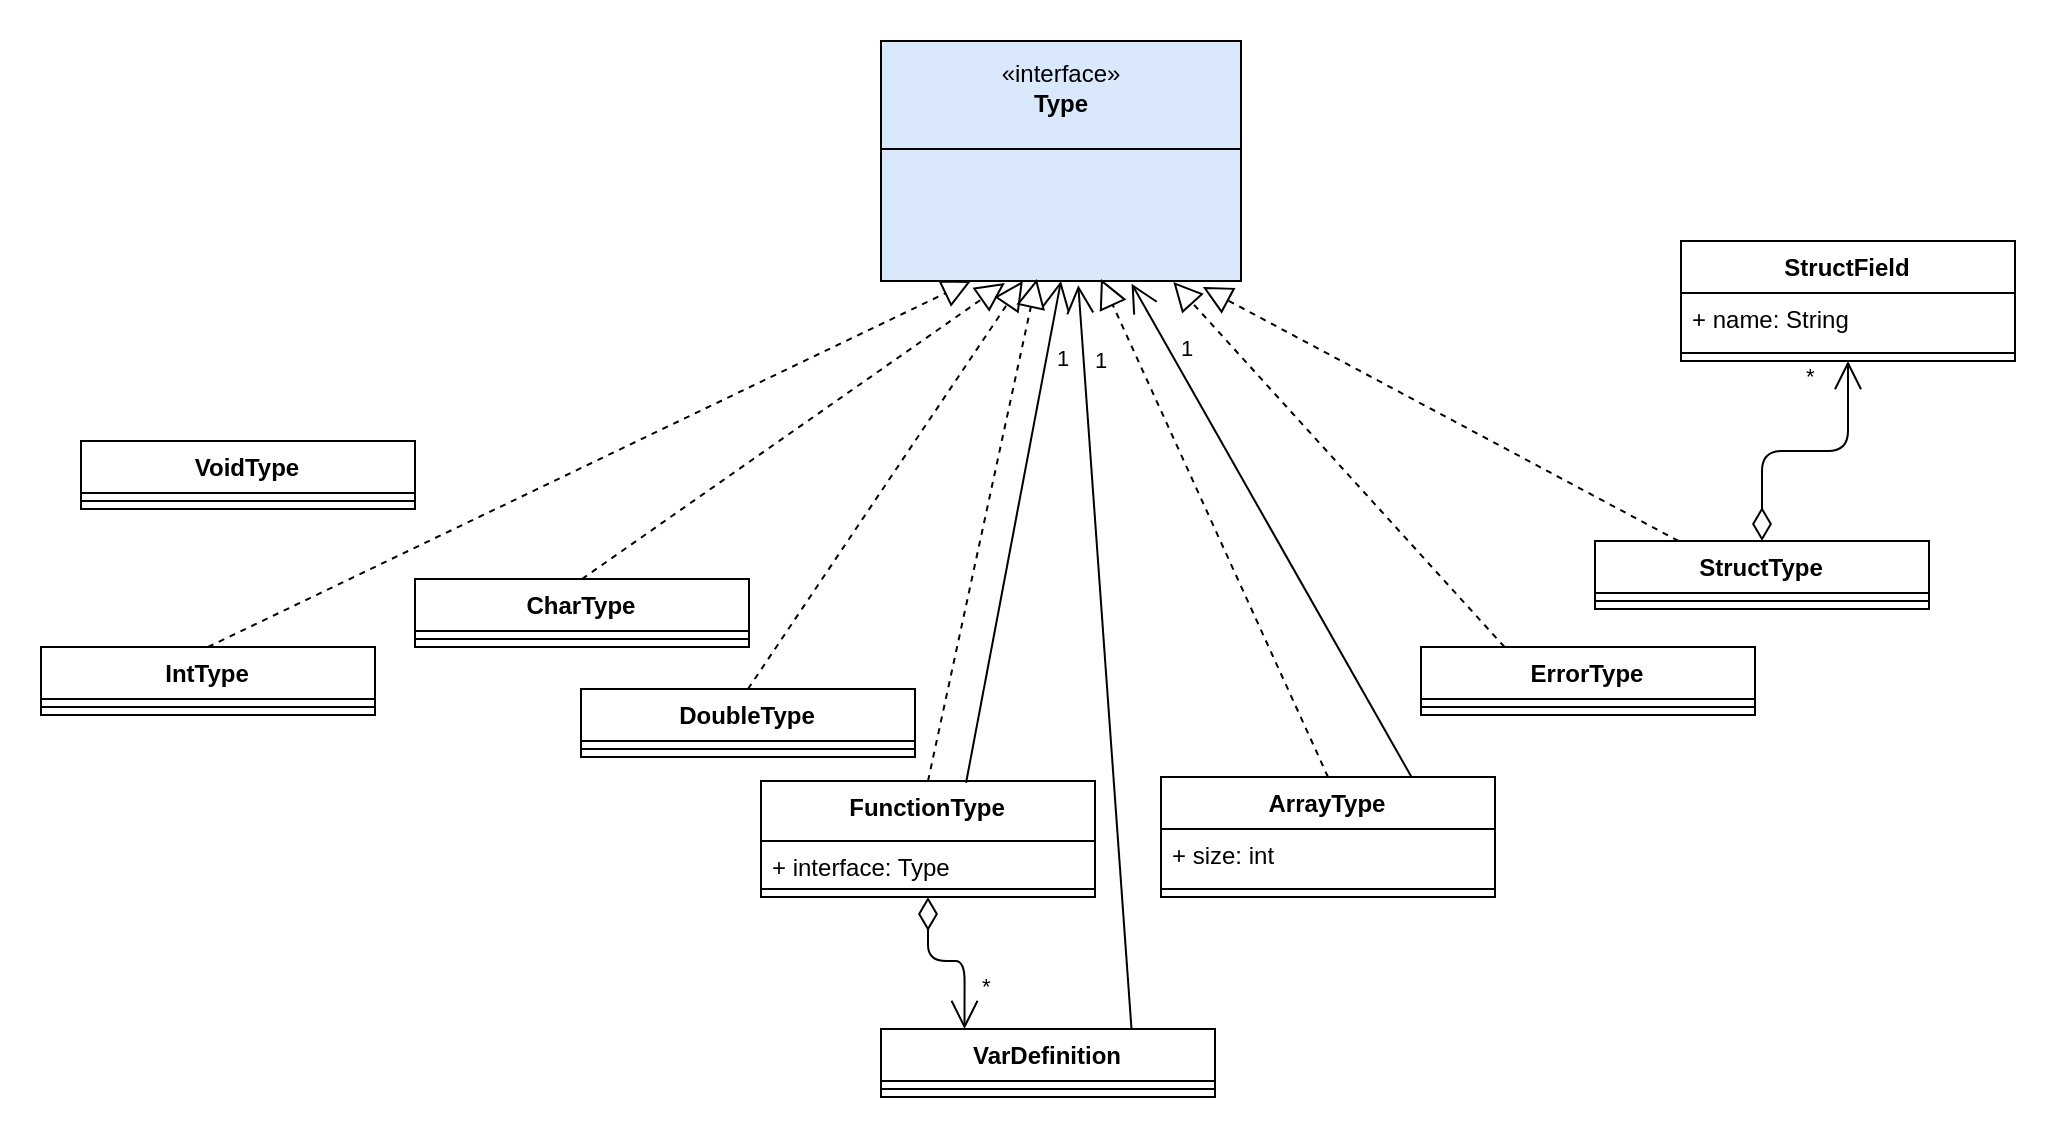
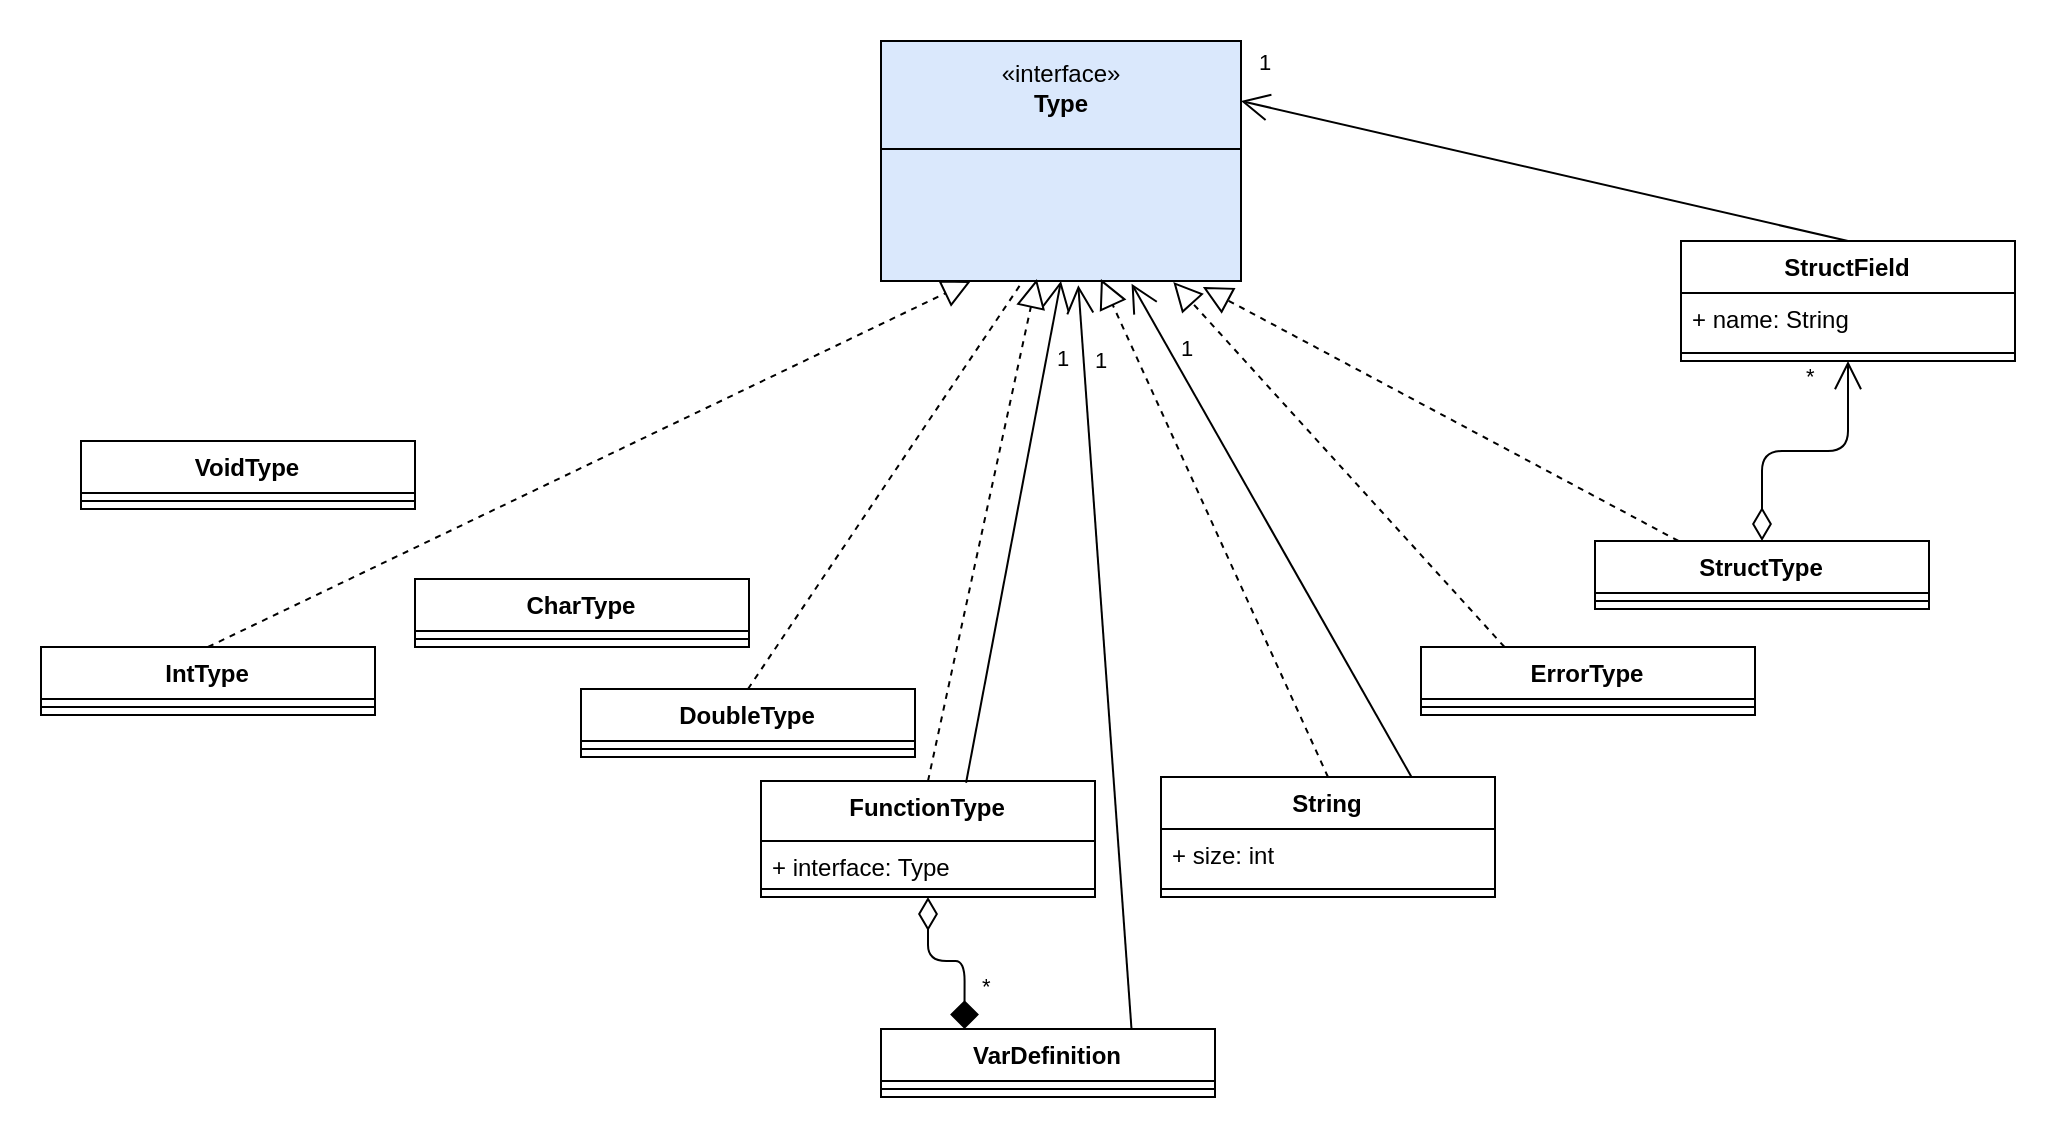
none -> (1547, 172)
(1006, 306) -> (1014, 294)
(781, 439) -> none
(1327, 804) -> (1327, 804)
(965, 1012) -> (965, 1001)
